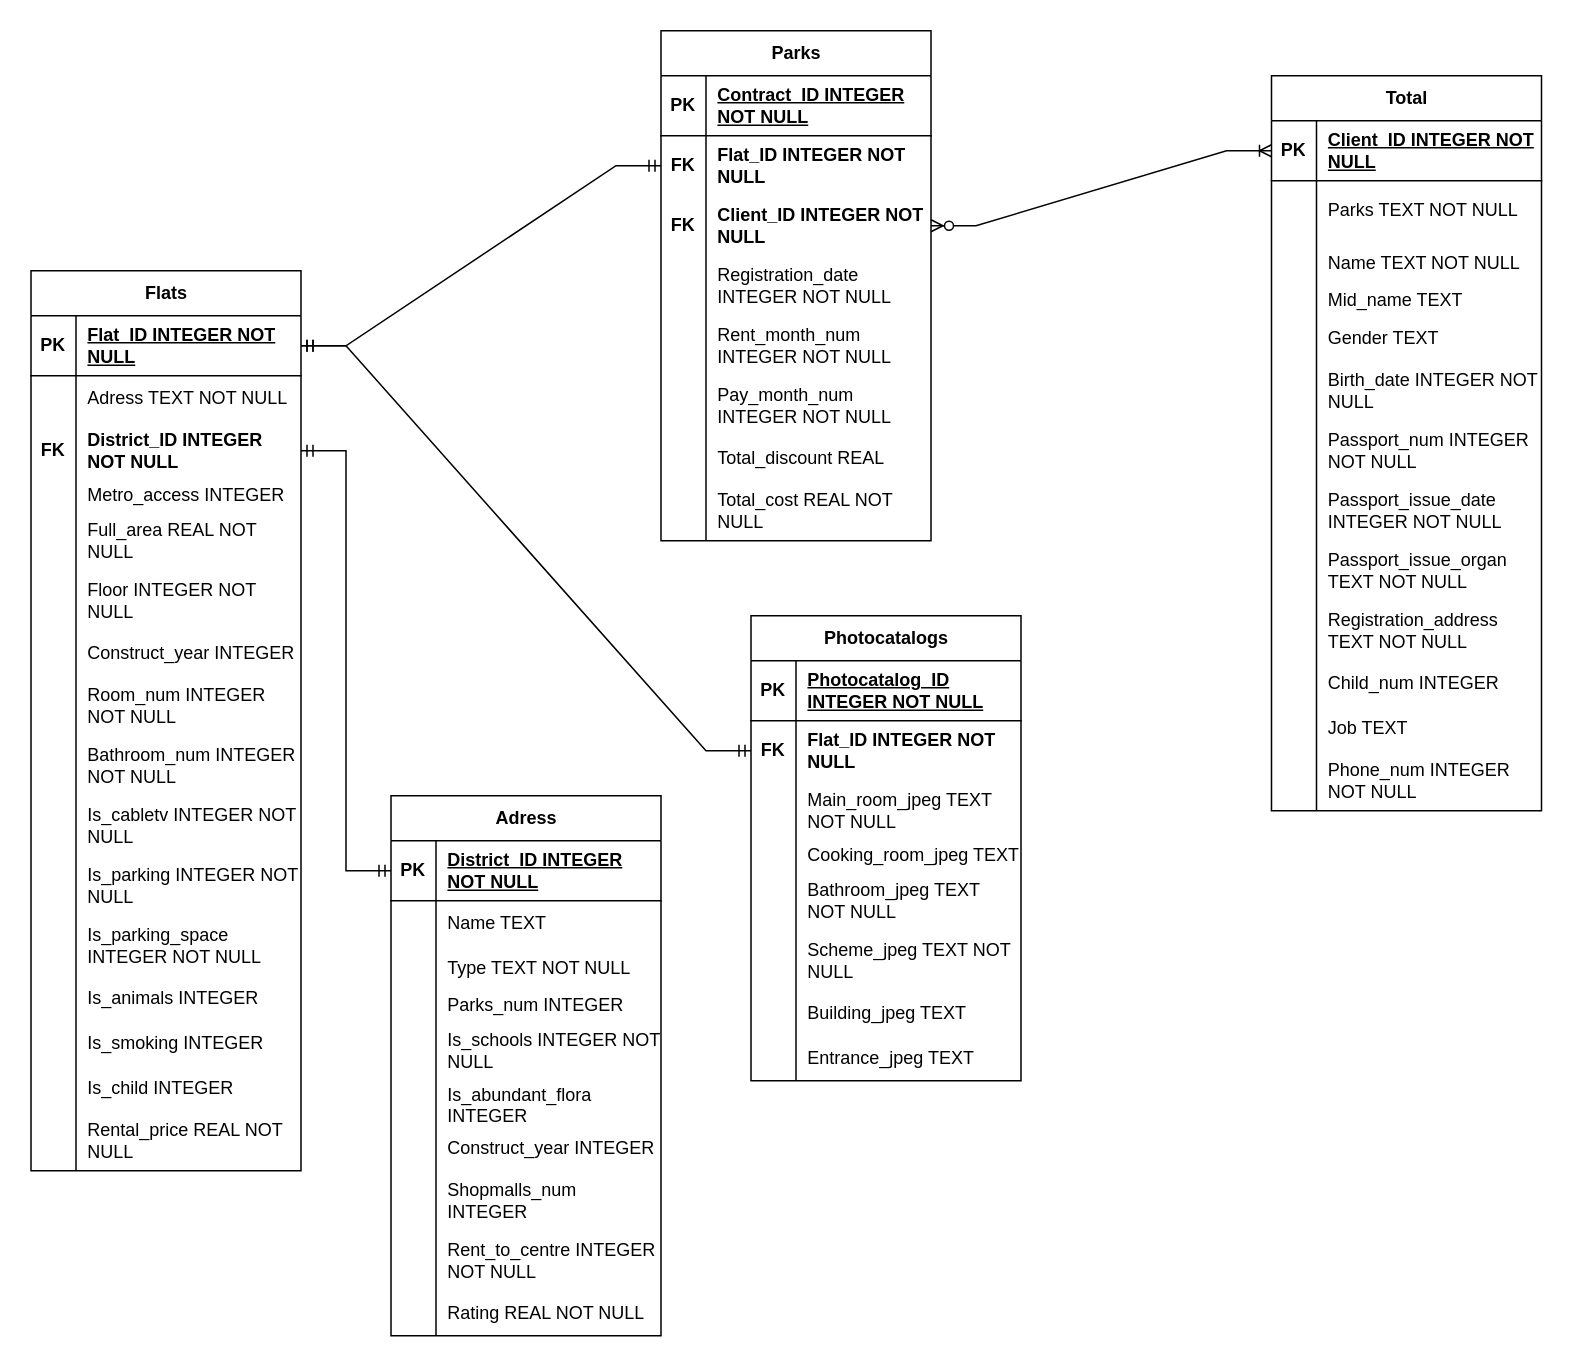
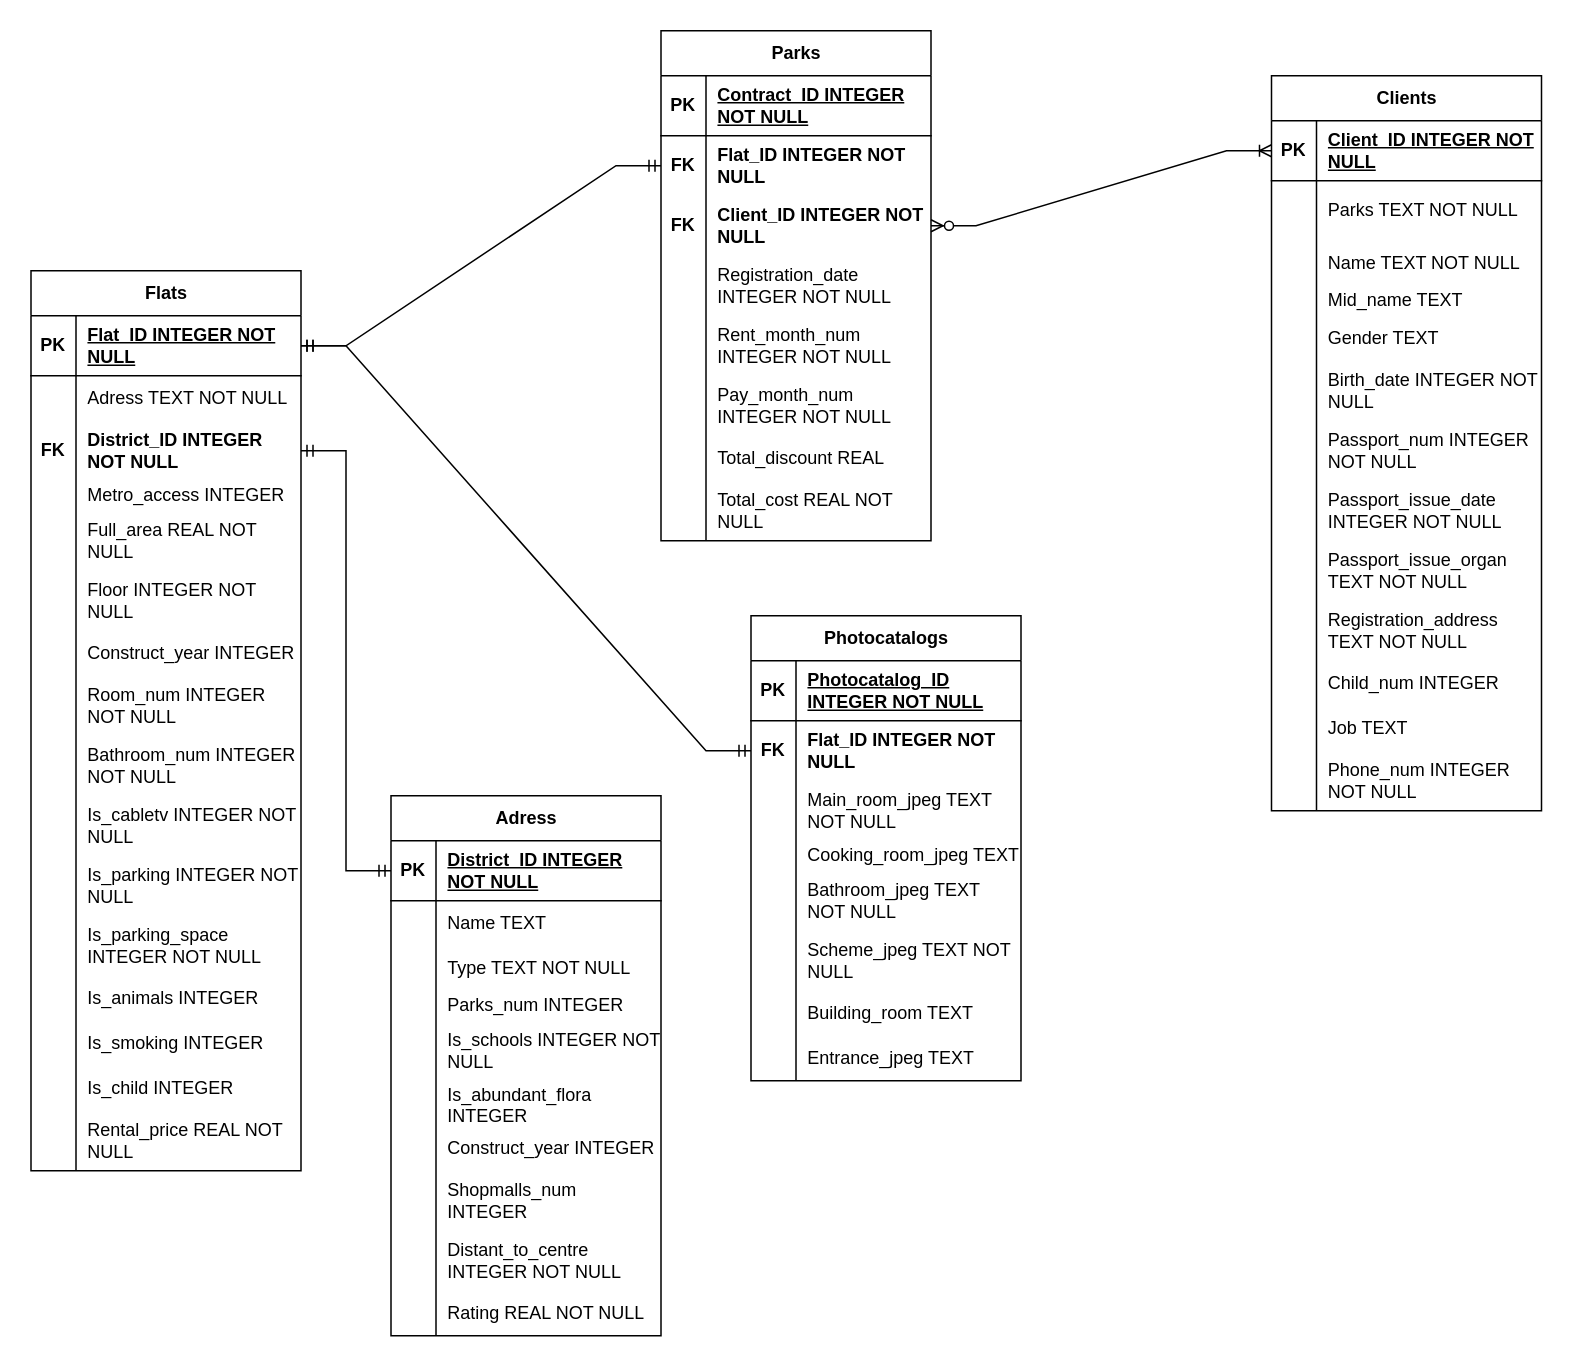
(1407, 98) -> (1407, 98)
(889, 1013) -> (889, 1013)
(554, 1261) -> (554, 1261)
